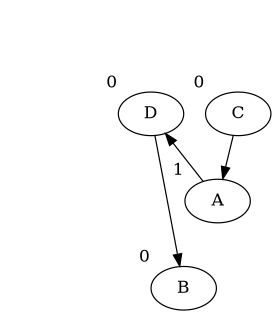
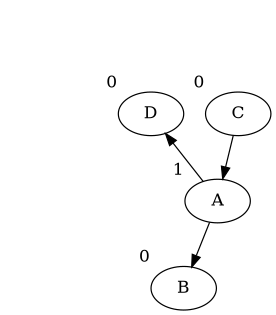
(166, 195) -> (203, 239)
